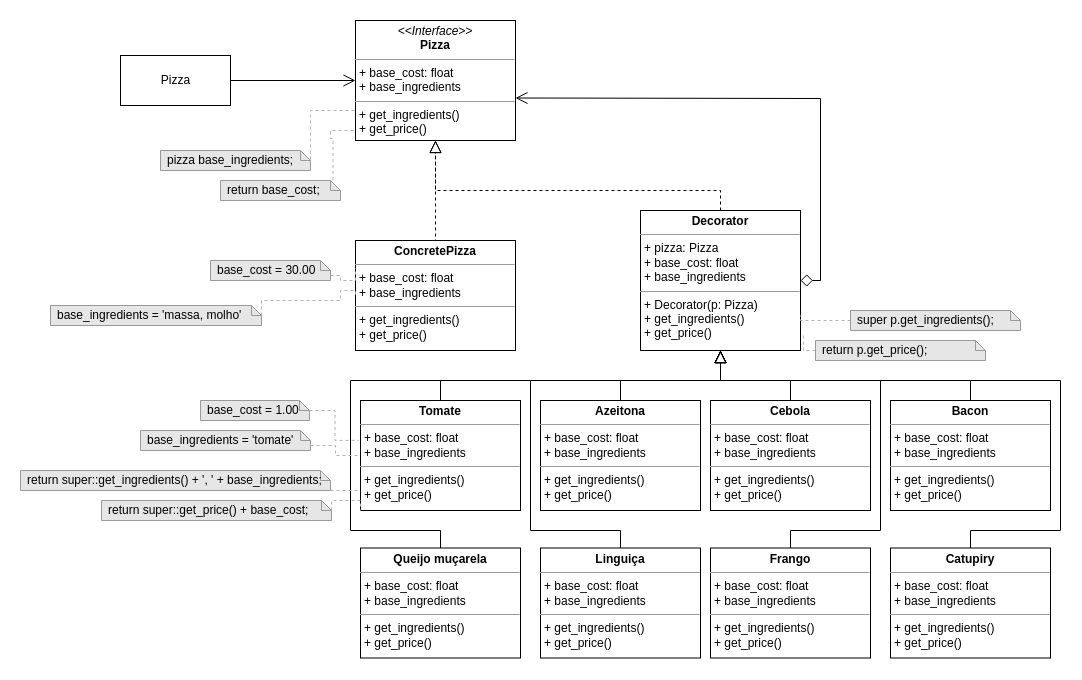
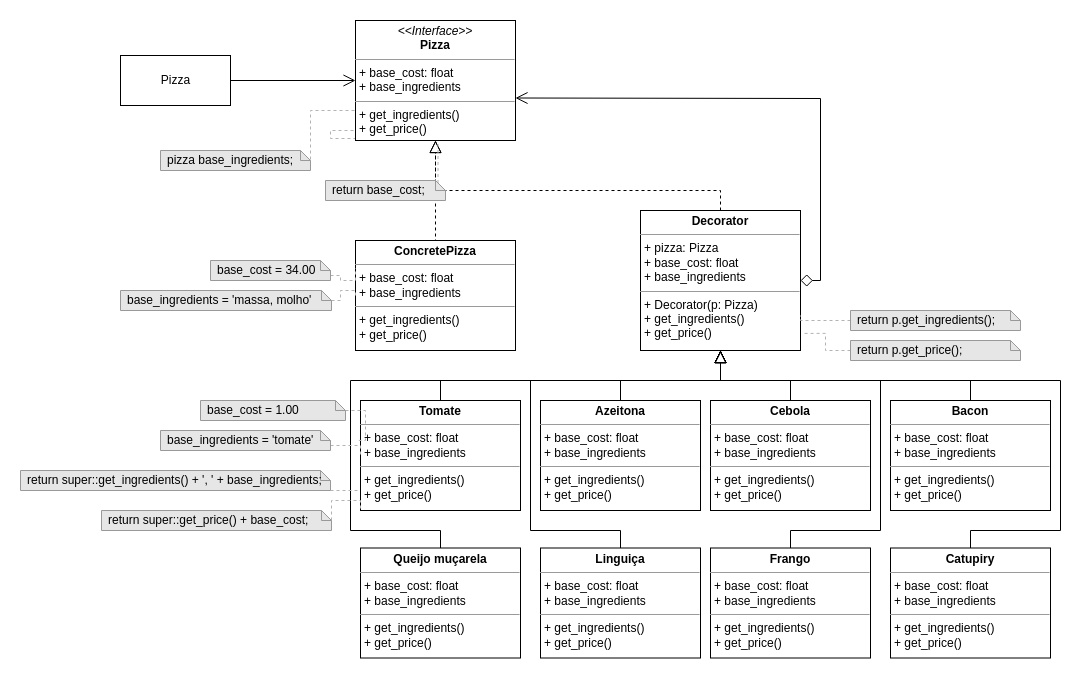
(281, 191) -> (386, 191)
(270, 271) -> (270, 271)
(156, 316) -> (226, 301)
(937, 321) -> (939, 321)
(901, 351) -> (936, 351)
(255, 411) -> (273, 411)
(226, 441) -> (246, 441)
(217, 511) -> (217, 521)
